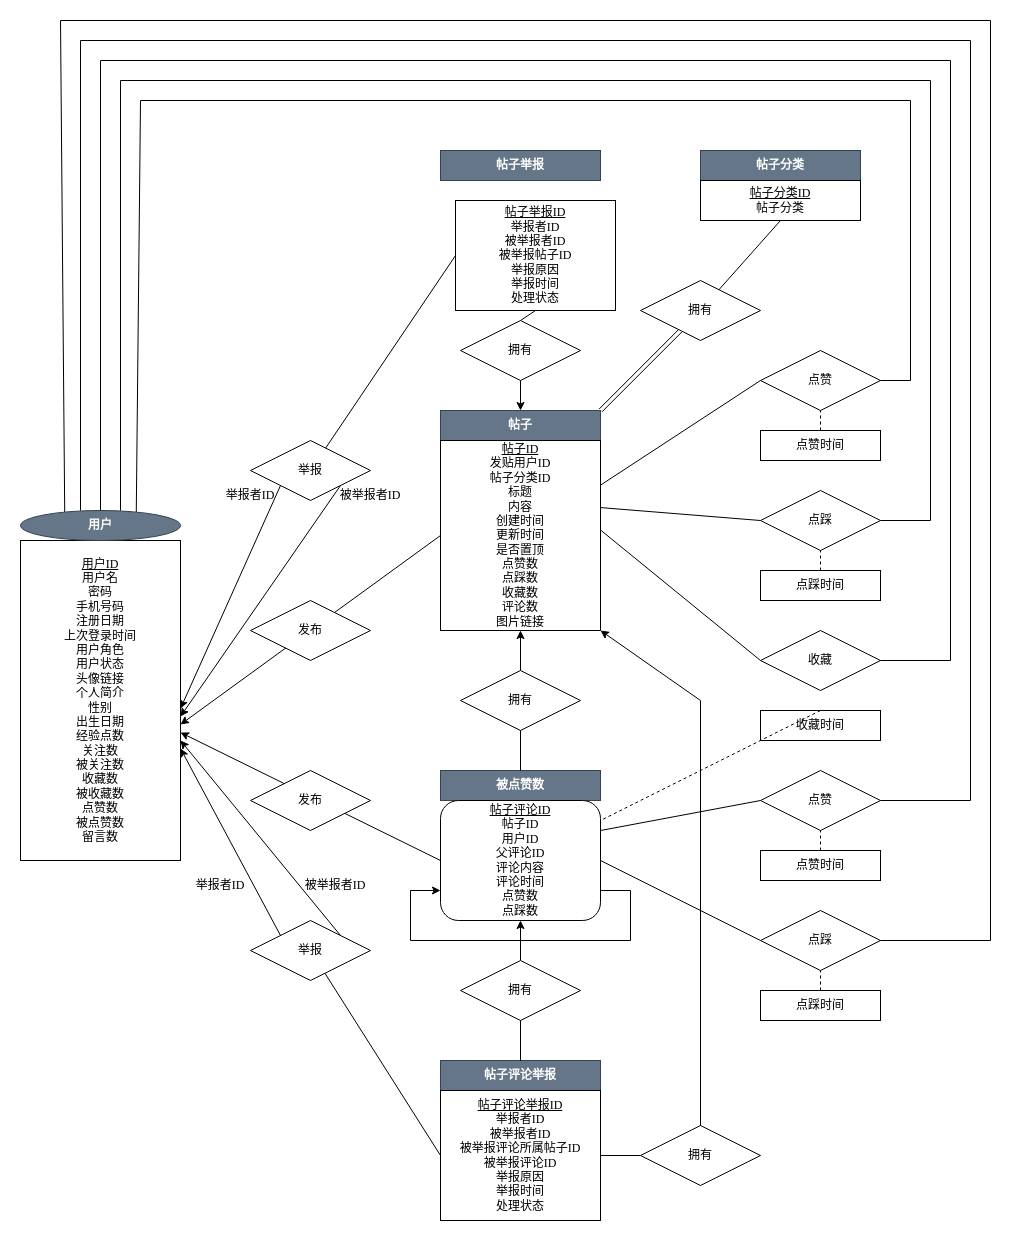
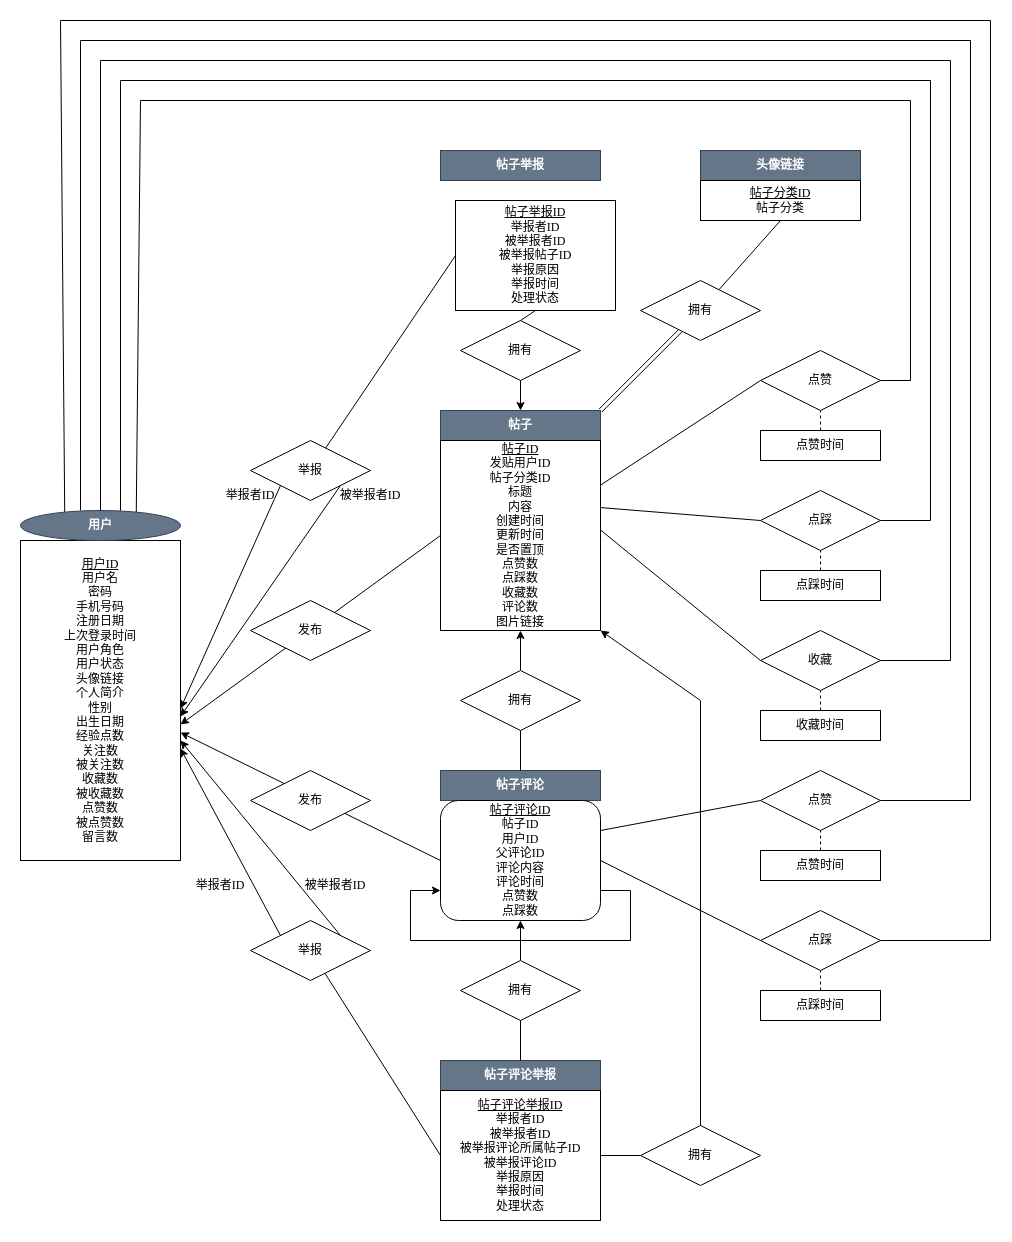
(781, 166) -> (781, 166)
(712, 765) -> (821, 701)
(521, 786) -> (521, 786)
